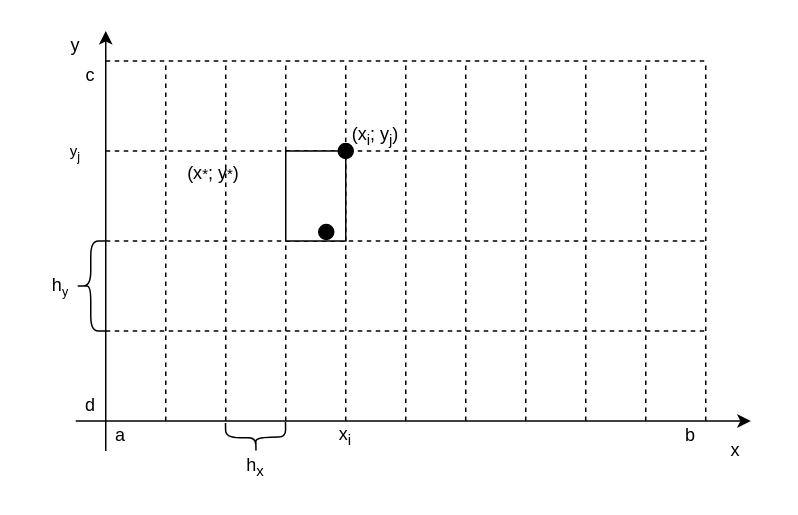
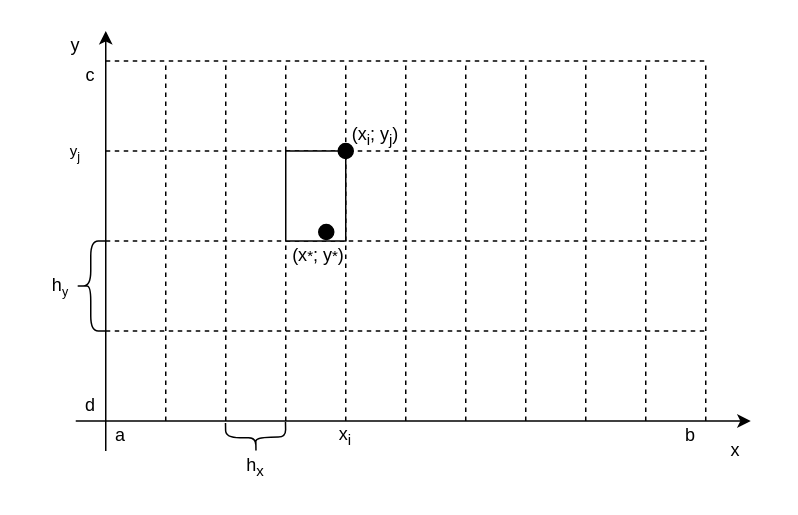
(214, 173) -> (319, 256)
